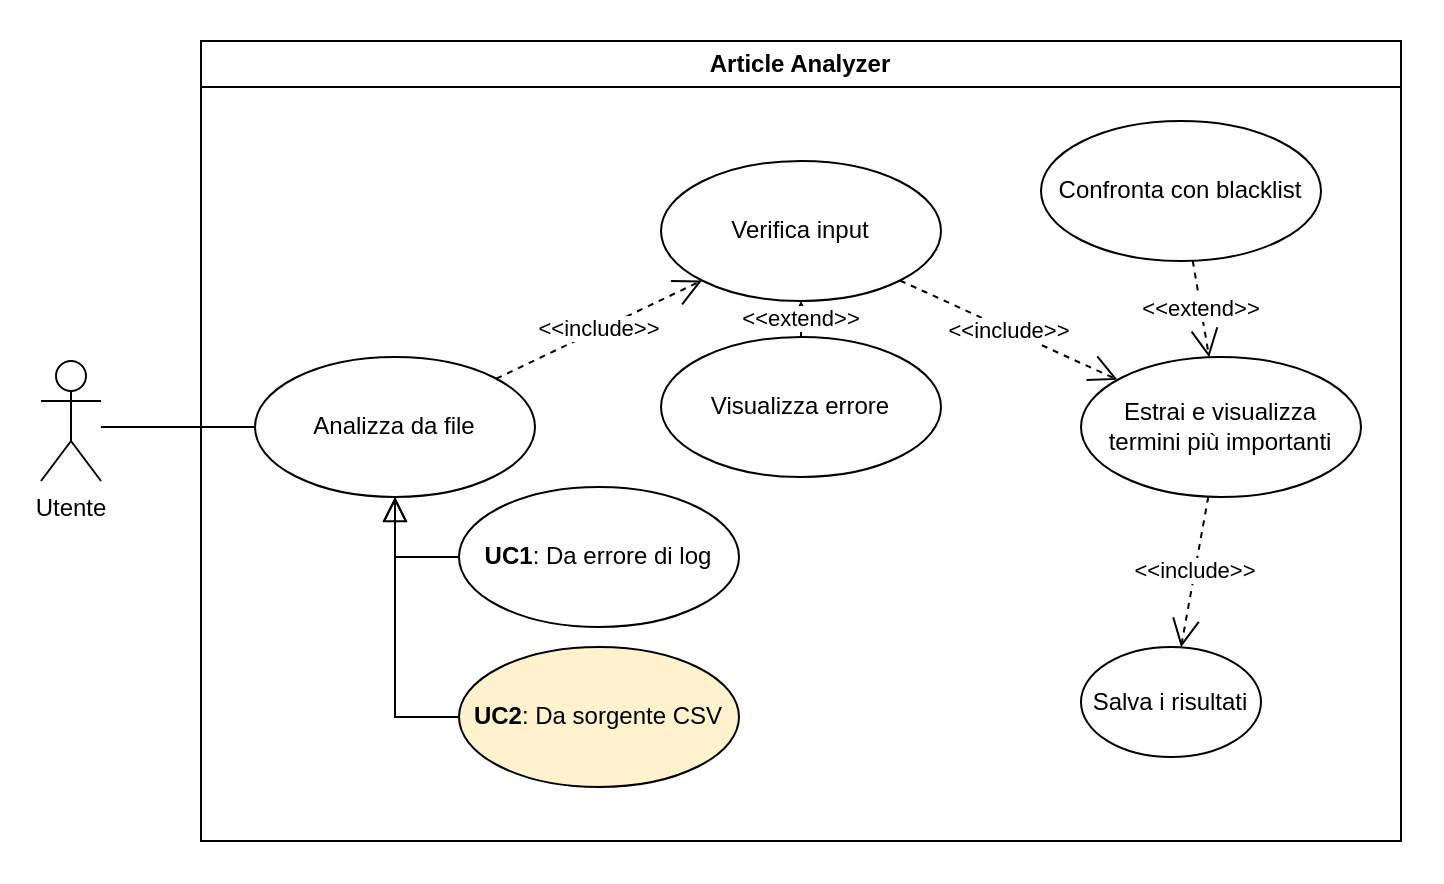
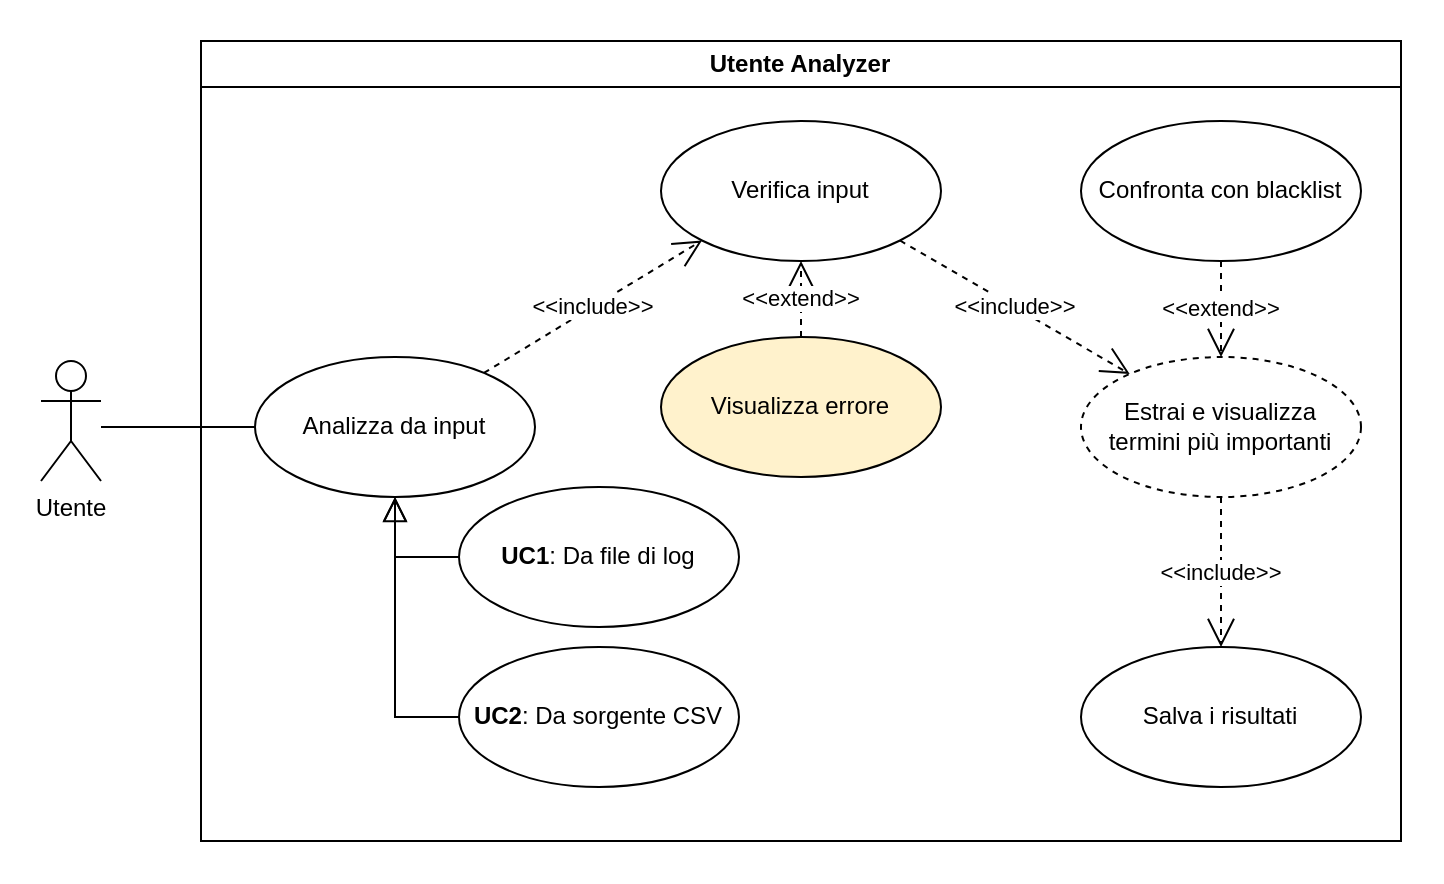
(801, 65) -> (801, 65)
(1181, 191) -> (1221, 191)
(801, 231) -> (801, 191)
(801, 407) -> (801, 407)
(395, 427) -> (395, 427)
(1221, 427) -> (1221, 427)
(599, 557) -> (599, 557)
(1171, 702) -> (1221, 717)
(599, 717) -> (599, 717)
